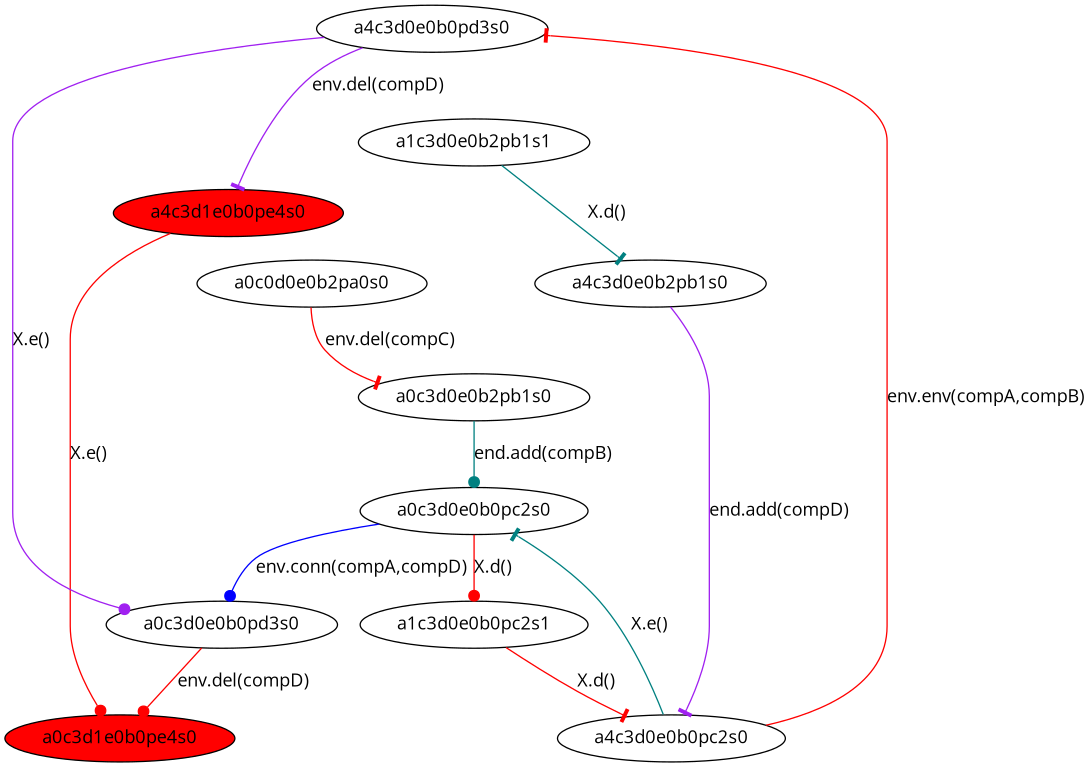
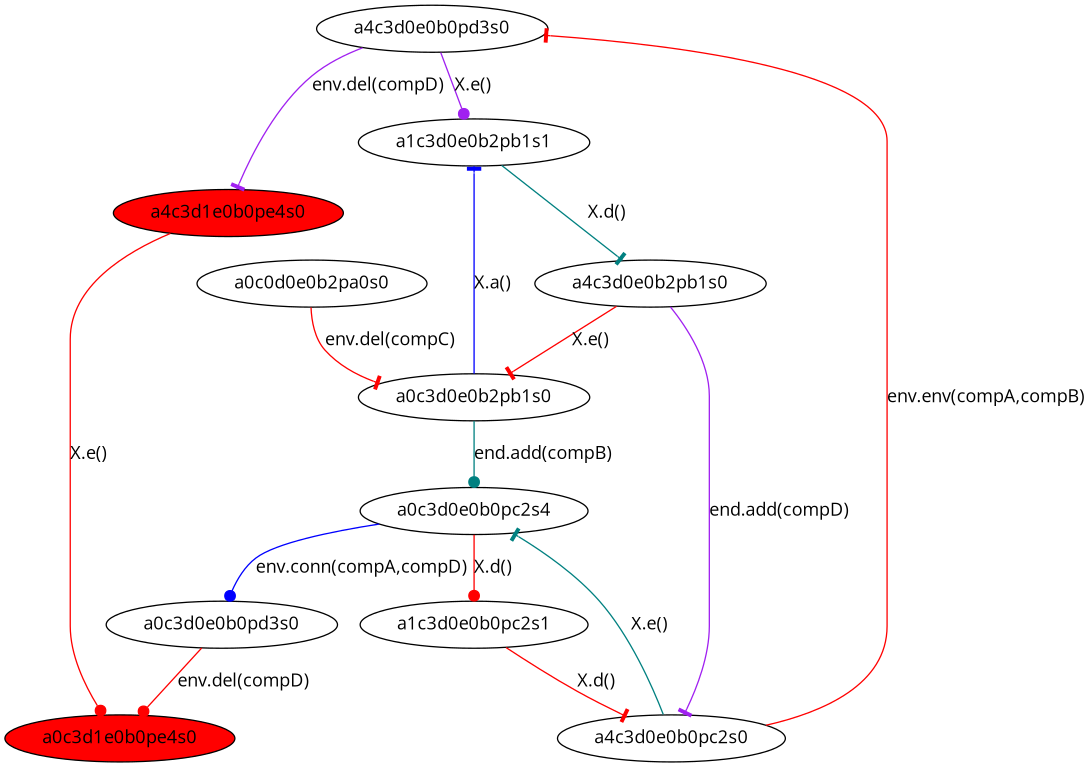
(13, 232) -> (451, 81)
none -> (474, 273)
none -> (565, 339)
(474, 511) -> (474, 511)
